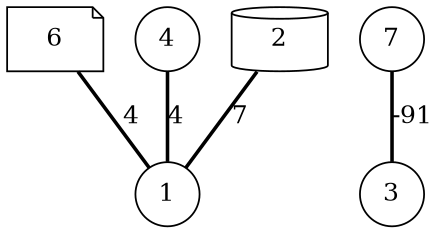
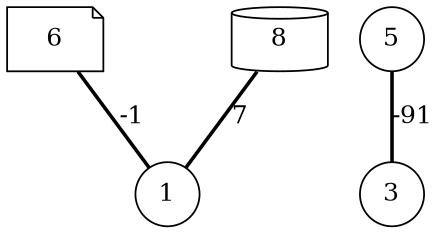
(168, 39) -> none
(280, 39) -> (280, 39)
(392, 39) -> (392, 39)
(132, 117) -> (132, 117)
